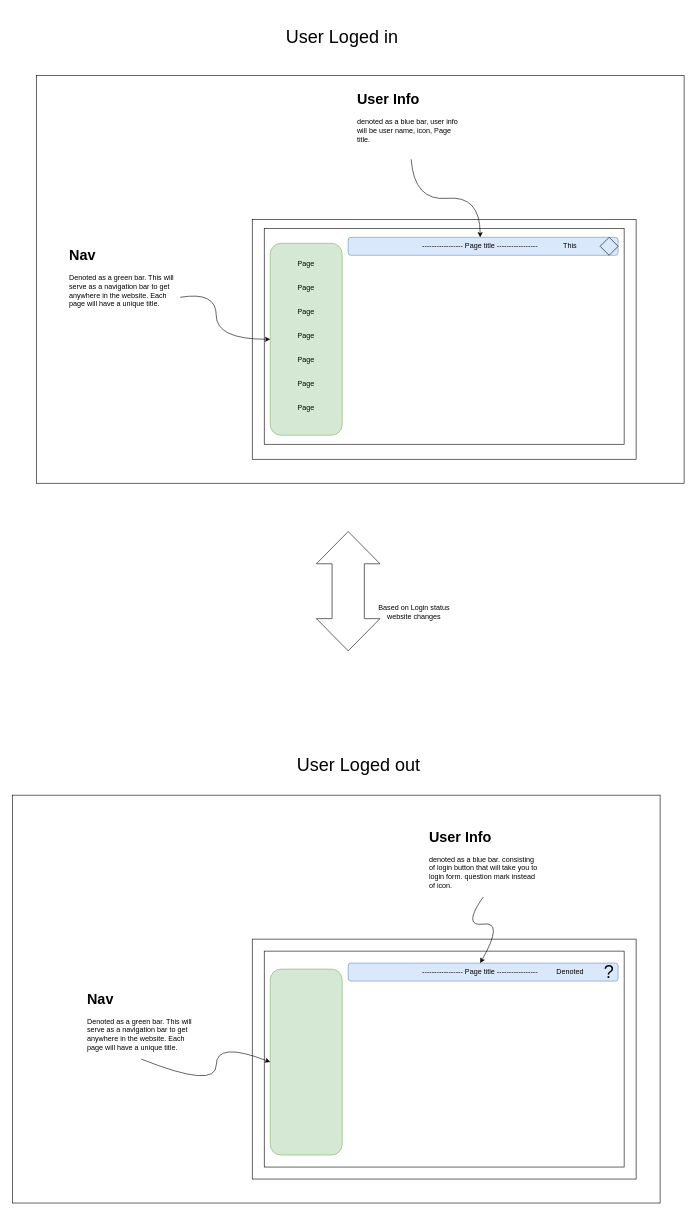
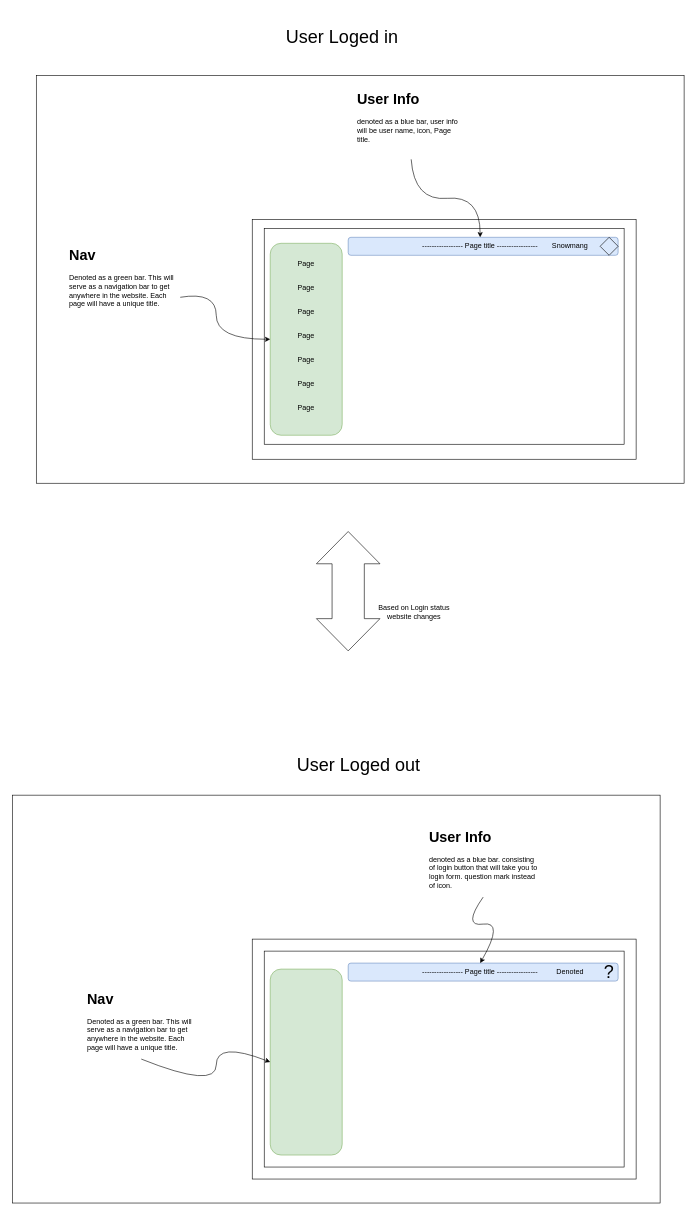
(570, 246) -> (570, 246)
